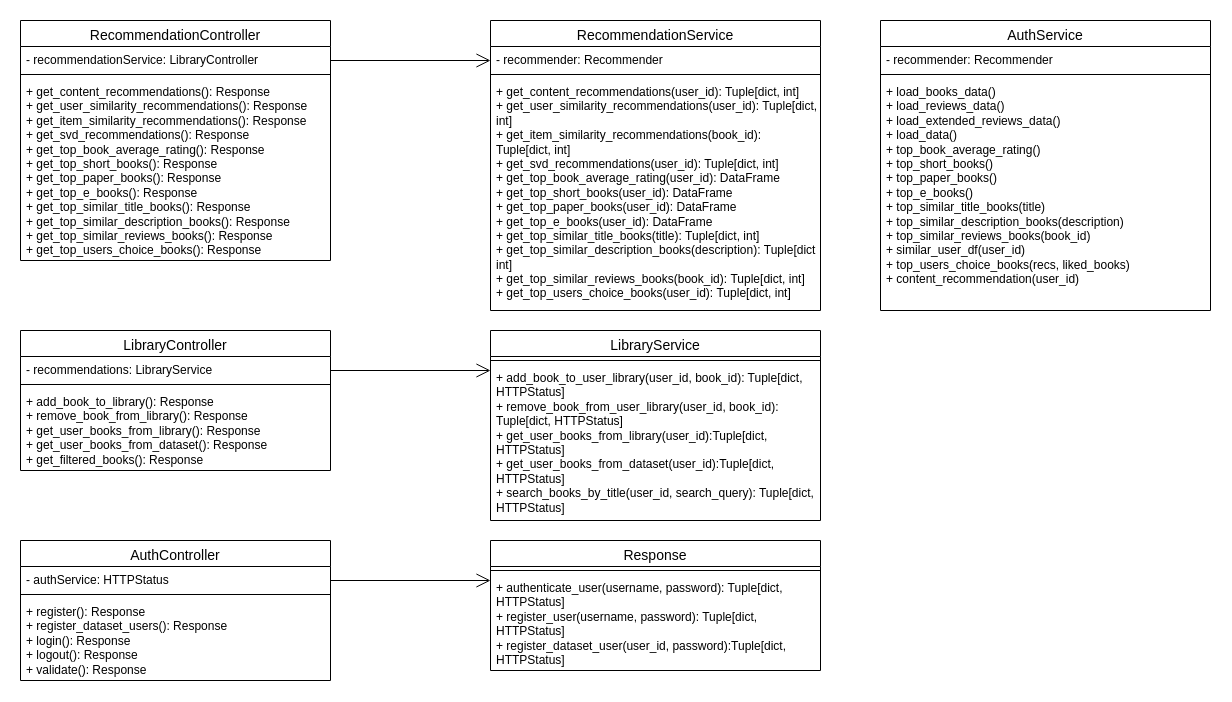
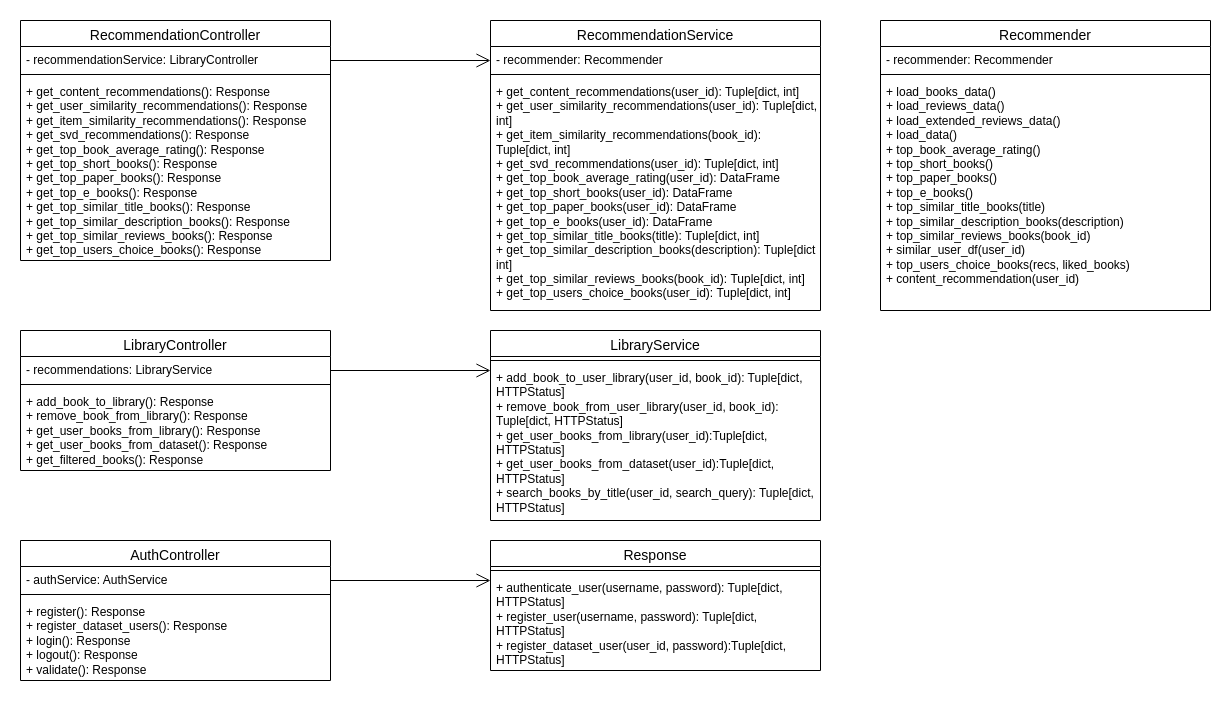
(1046, 35) -> (1046, 35)
(104, 581) -> (106, 581)
